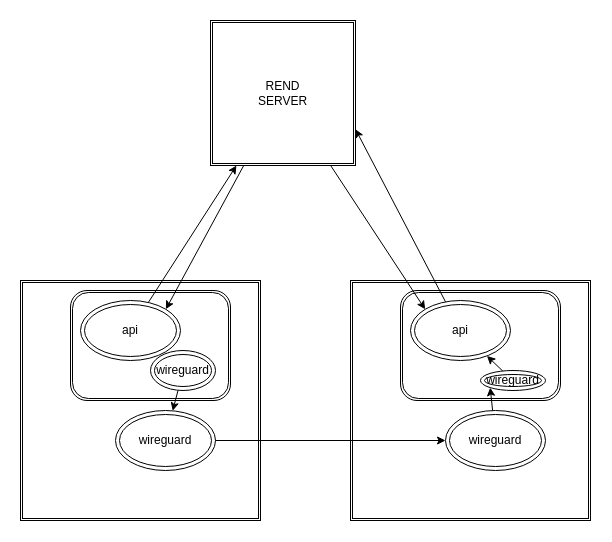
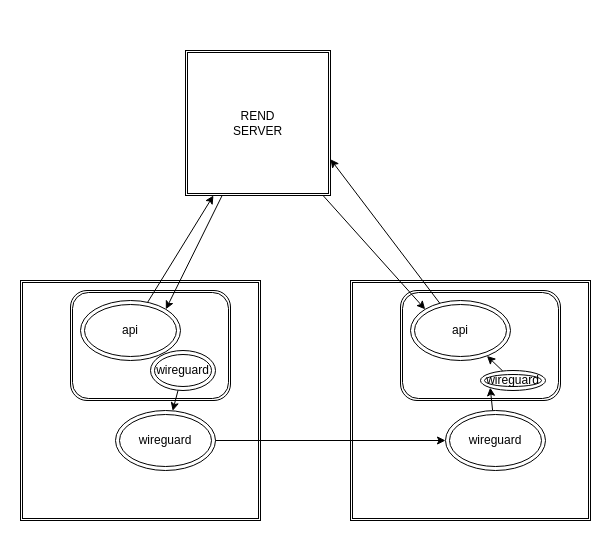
(283, 93) -> (258, 123)
